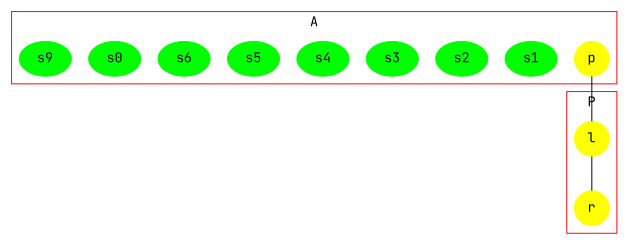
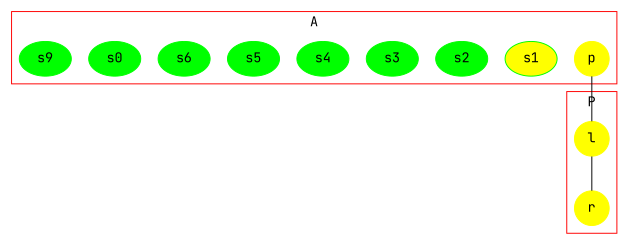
(531, 59) -> (531, 59)
